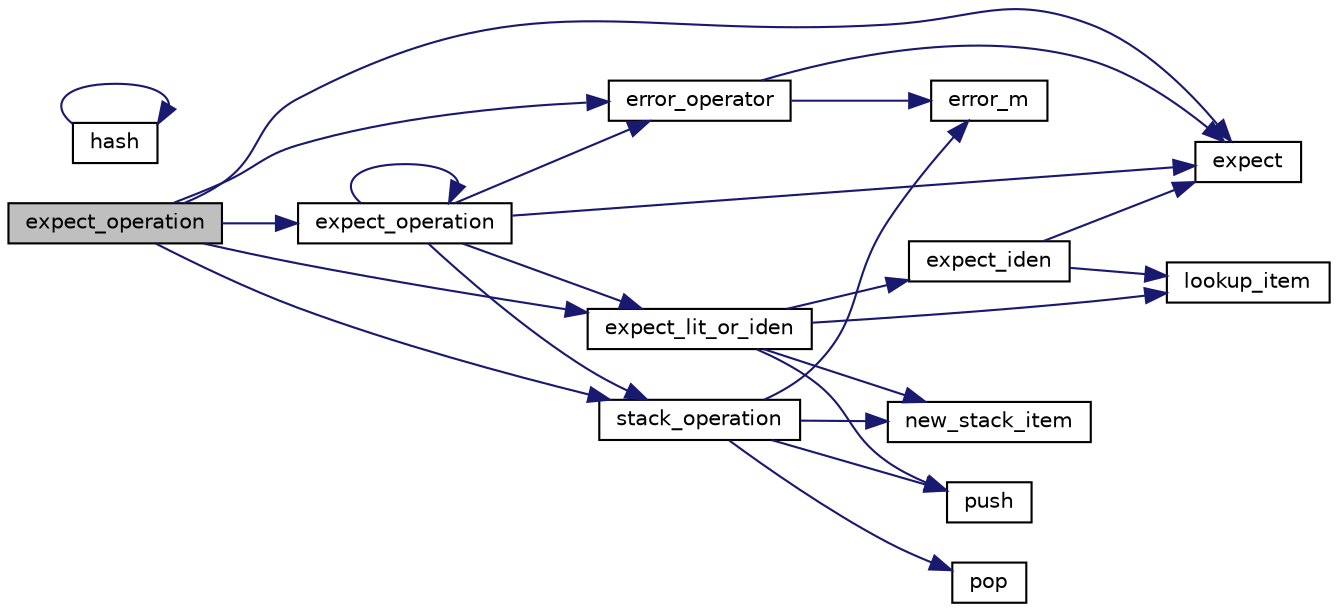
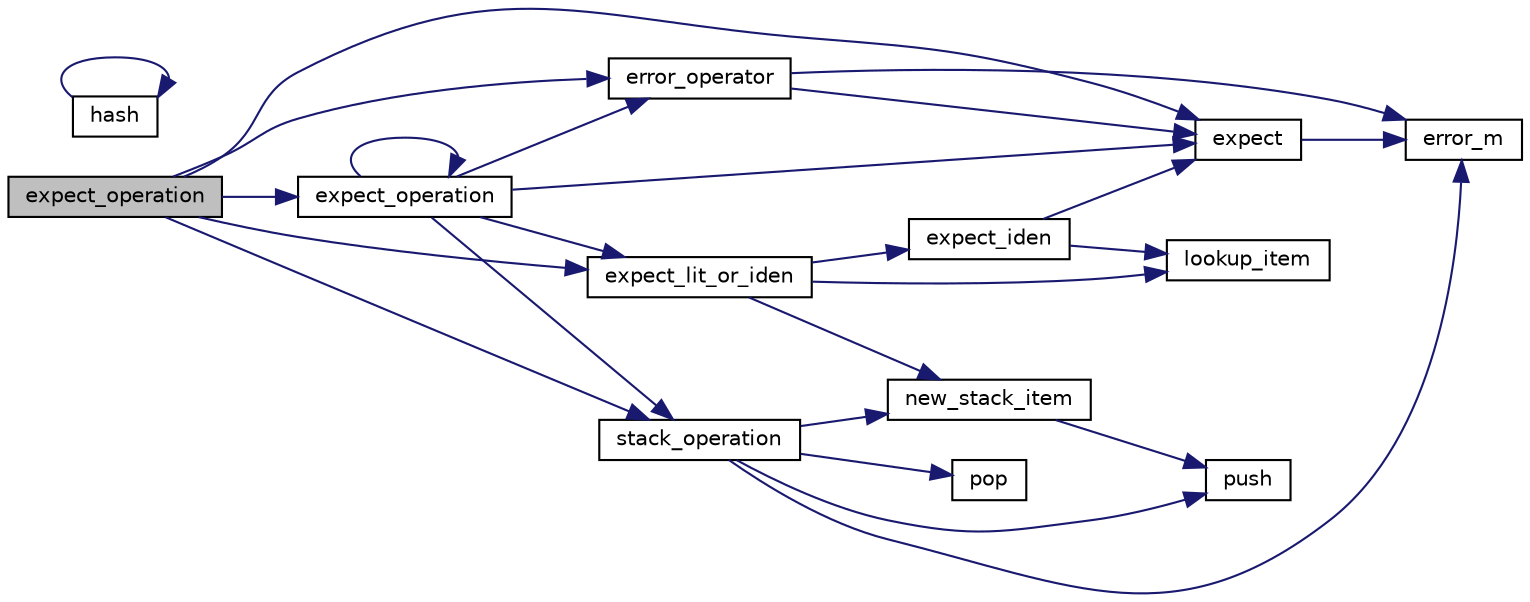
none -> (1343, 140)
(837, 404) -> (1121, 441)
